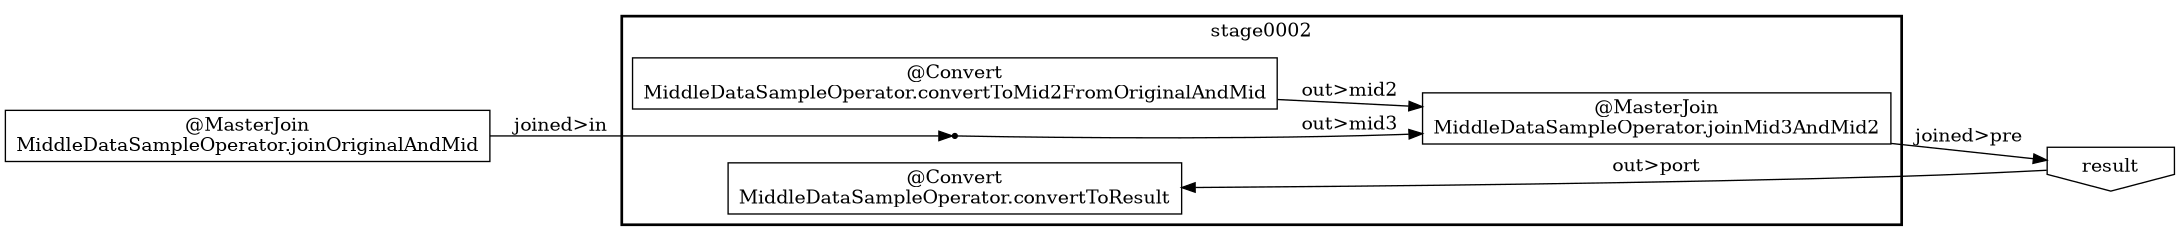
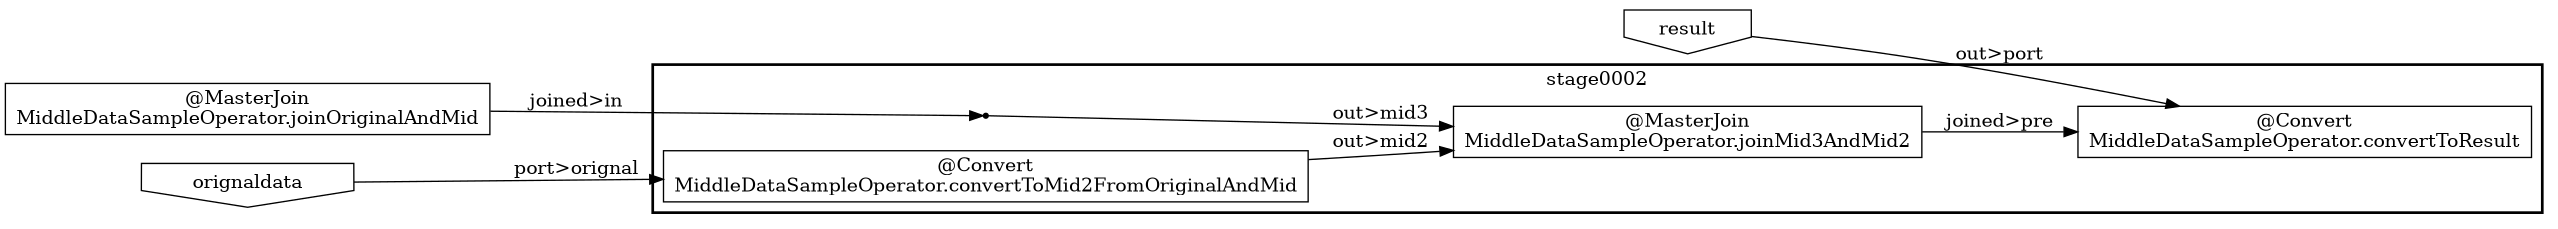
(1962, 151) -> (1993, 132)
none -> (248, 183)
